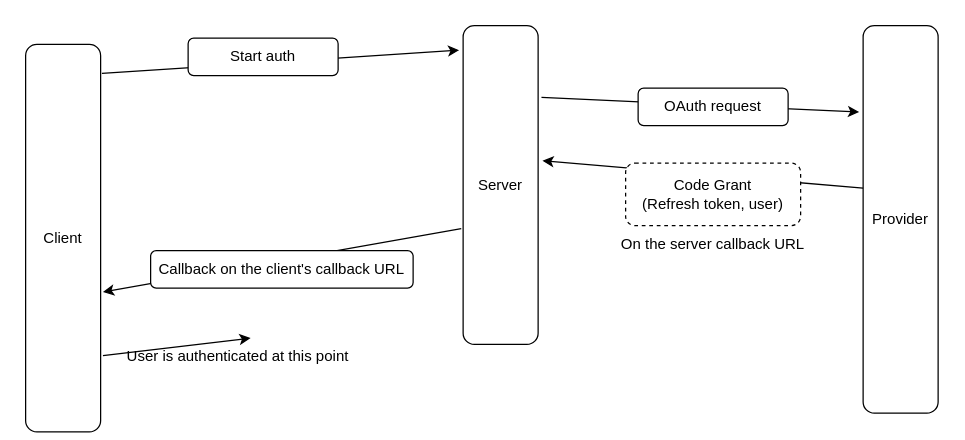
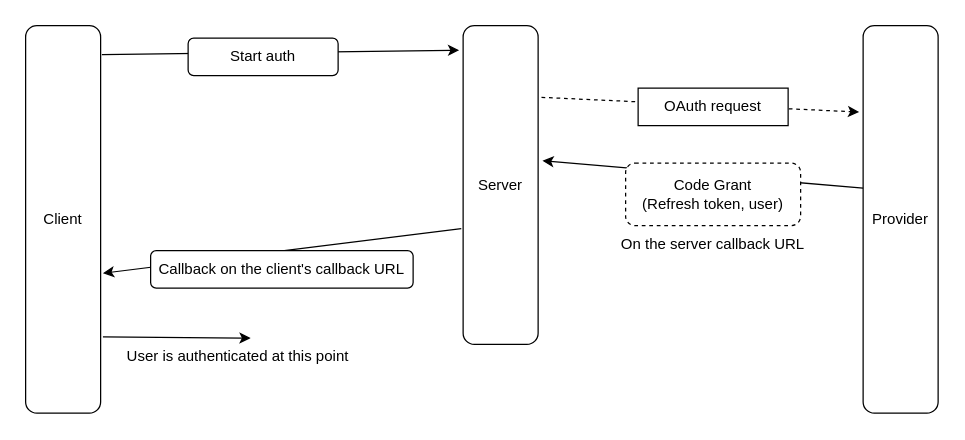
(590, 100) -> (590, 100)
(713, 107) -> (713, 107)
(63, 238) -> (63, 219)
